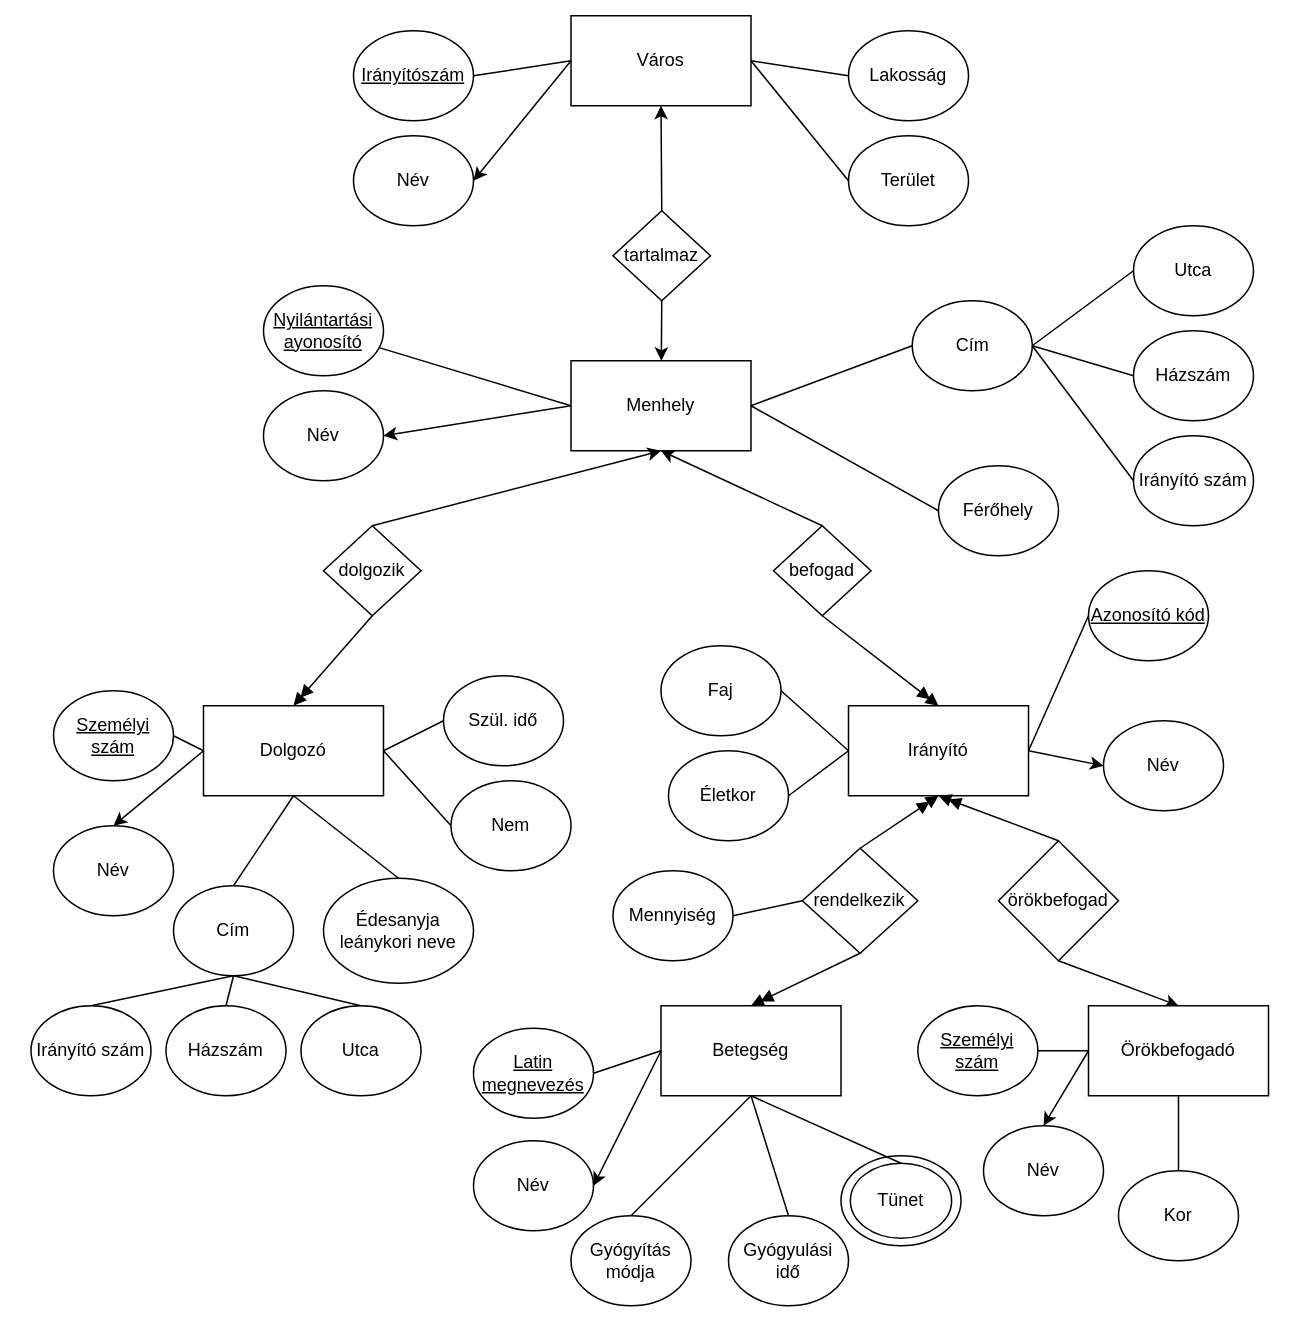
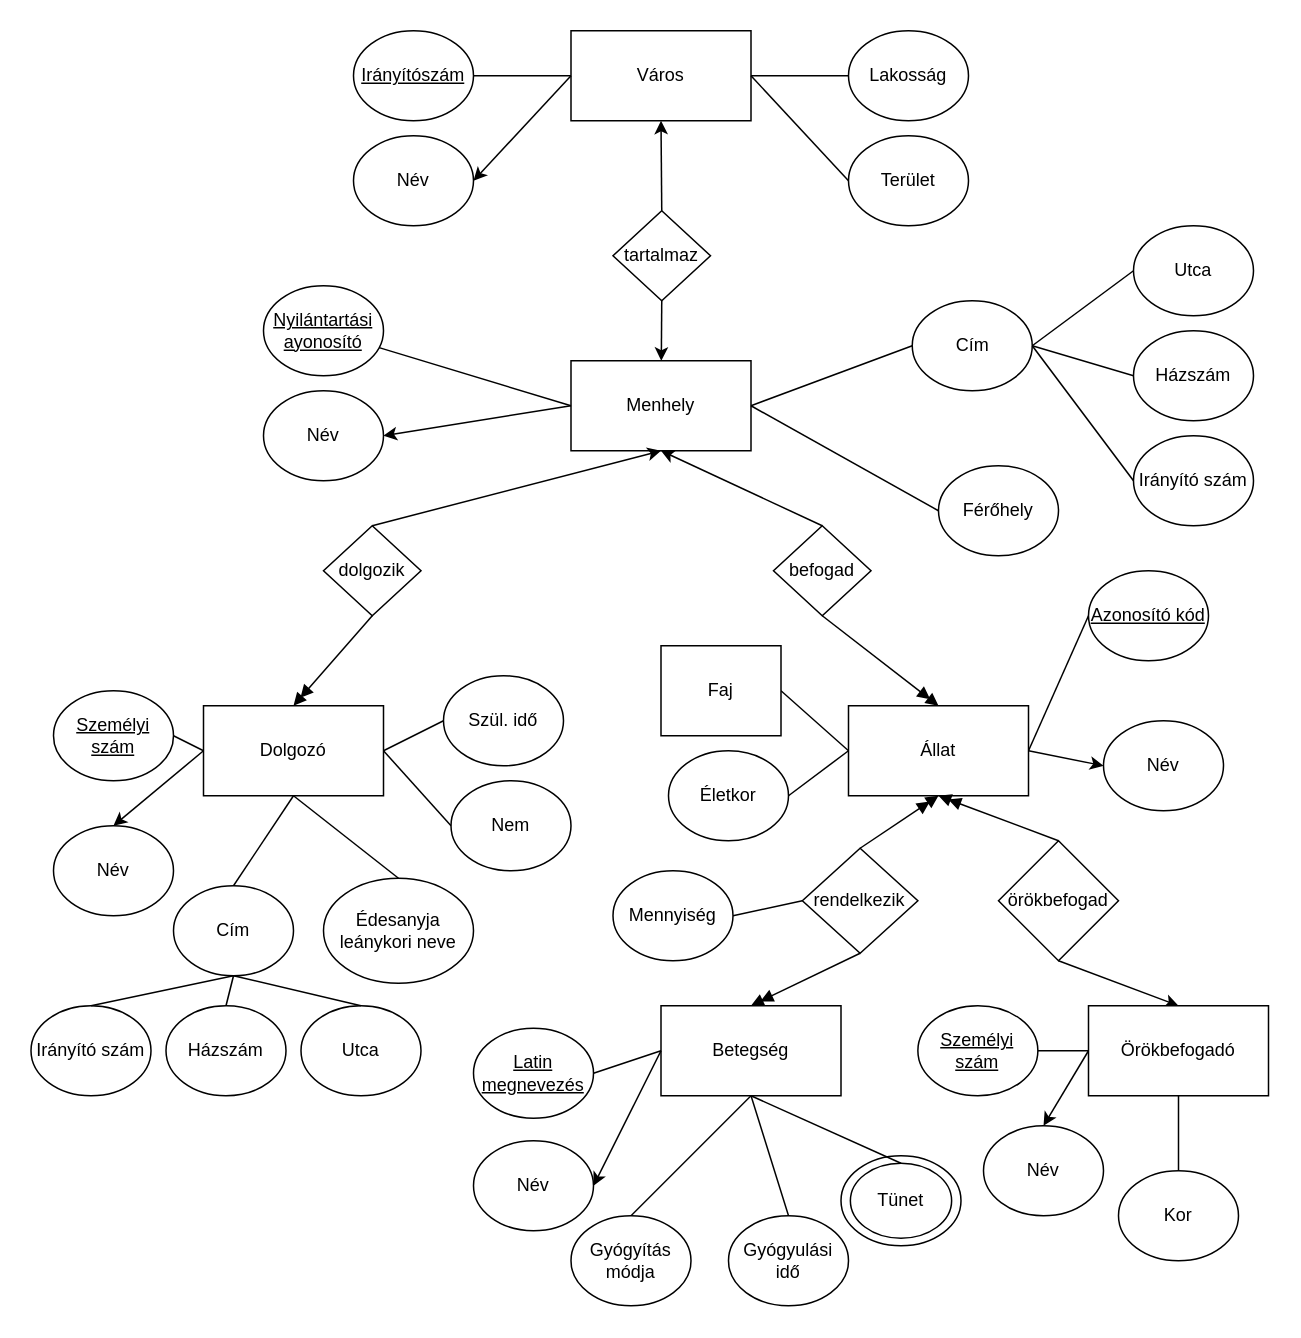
(661, 61) -> (661, 76)
(721, 691) -> (721, 691)
(938, 751) -> (938, 751)
